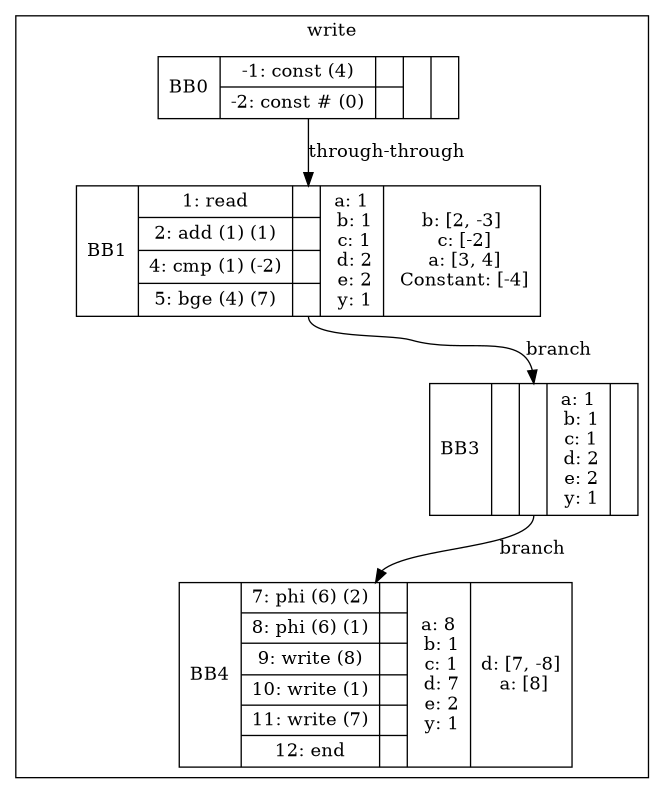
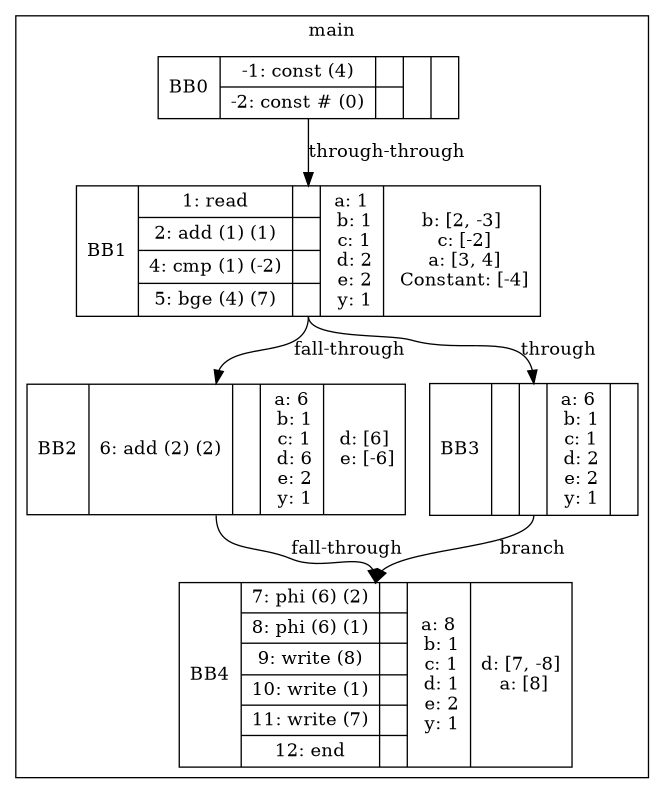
(332, 31) -> (332, 31)
(559, 350) -> (559, 350)
(579, 399) -> (579, 399)
none -> (216, 449)
(439, 684) -> (439, 684)
